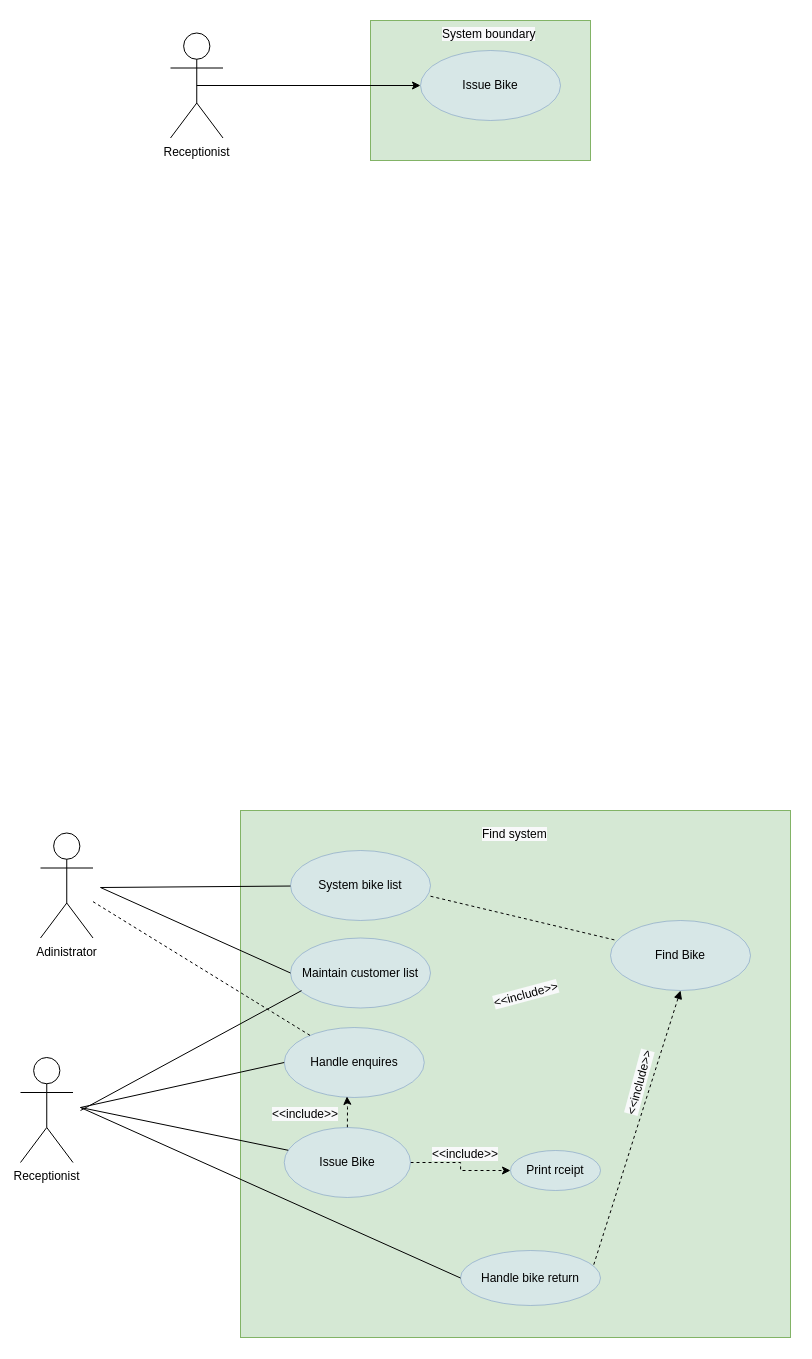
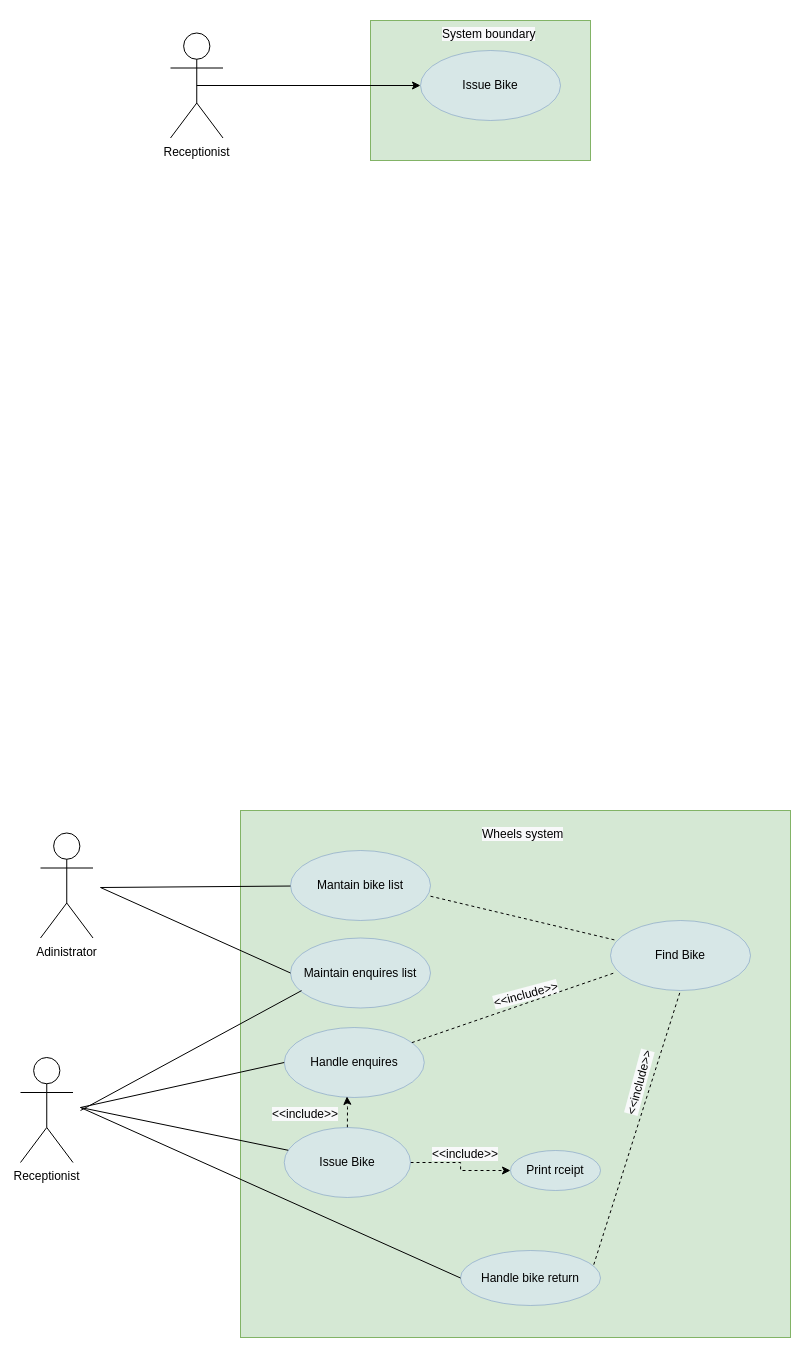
(516, 835) -> (523, 835)
(361, 886) -> (361, 886)
(202, 969) -> (512, 1008)
(361, 974) -> (361, 974)
(678, 999) -> (679, 995)
